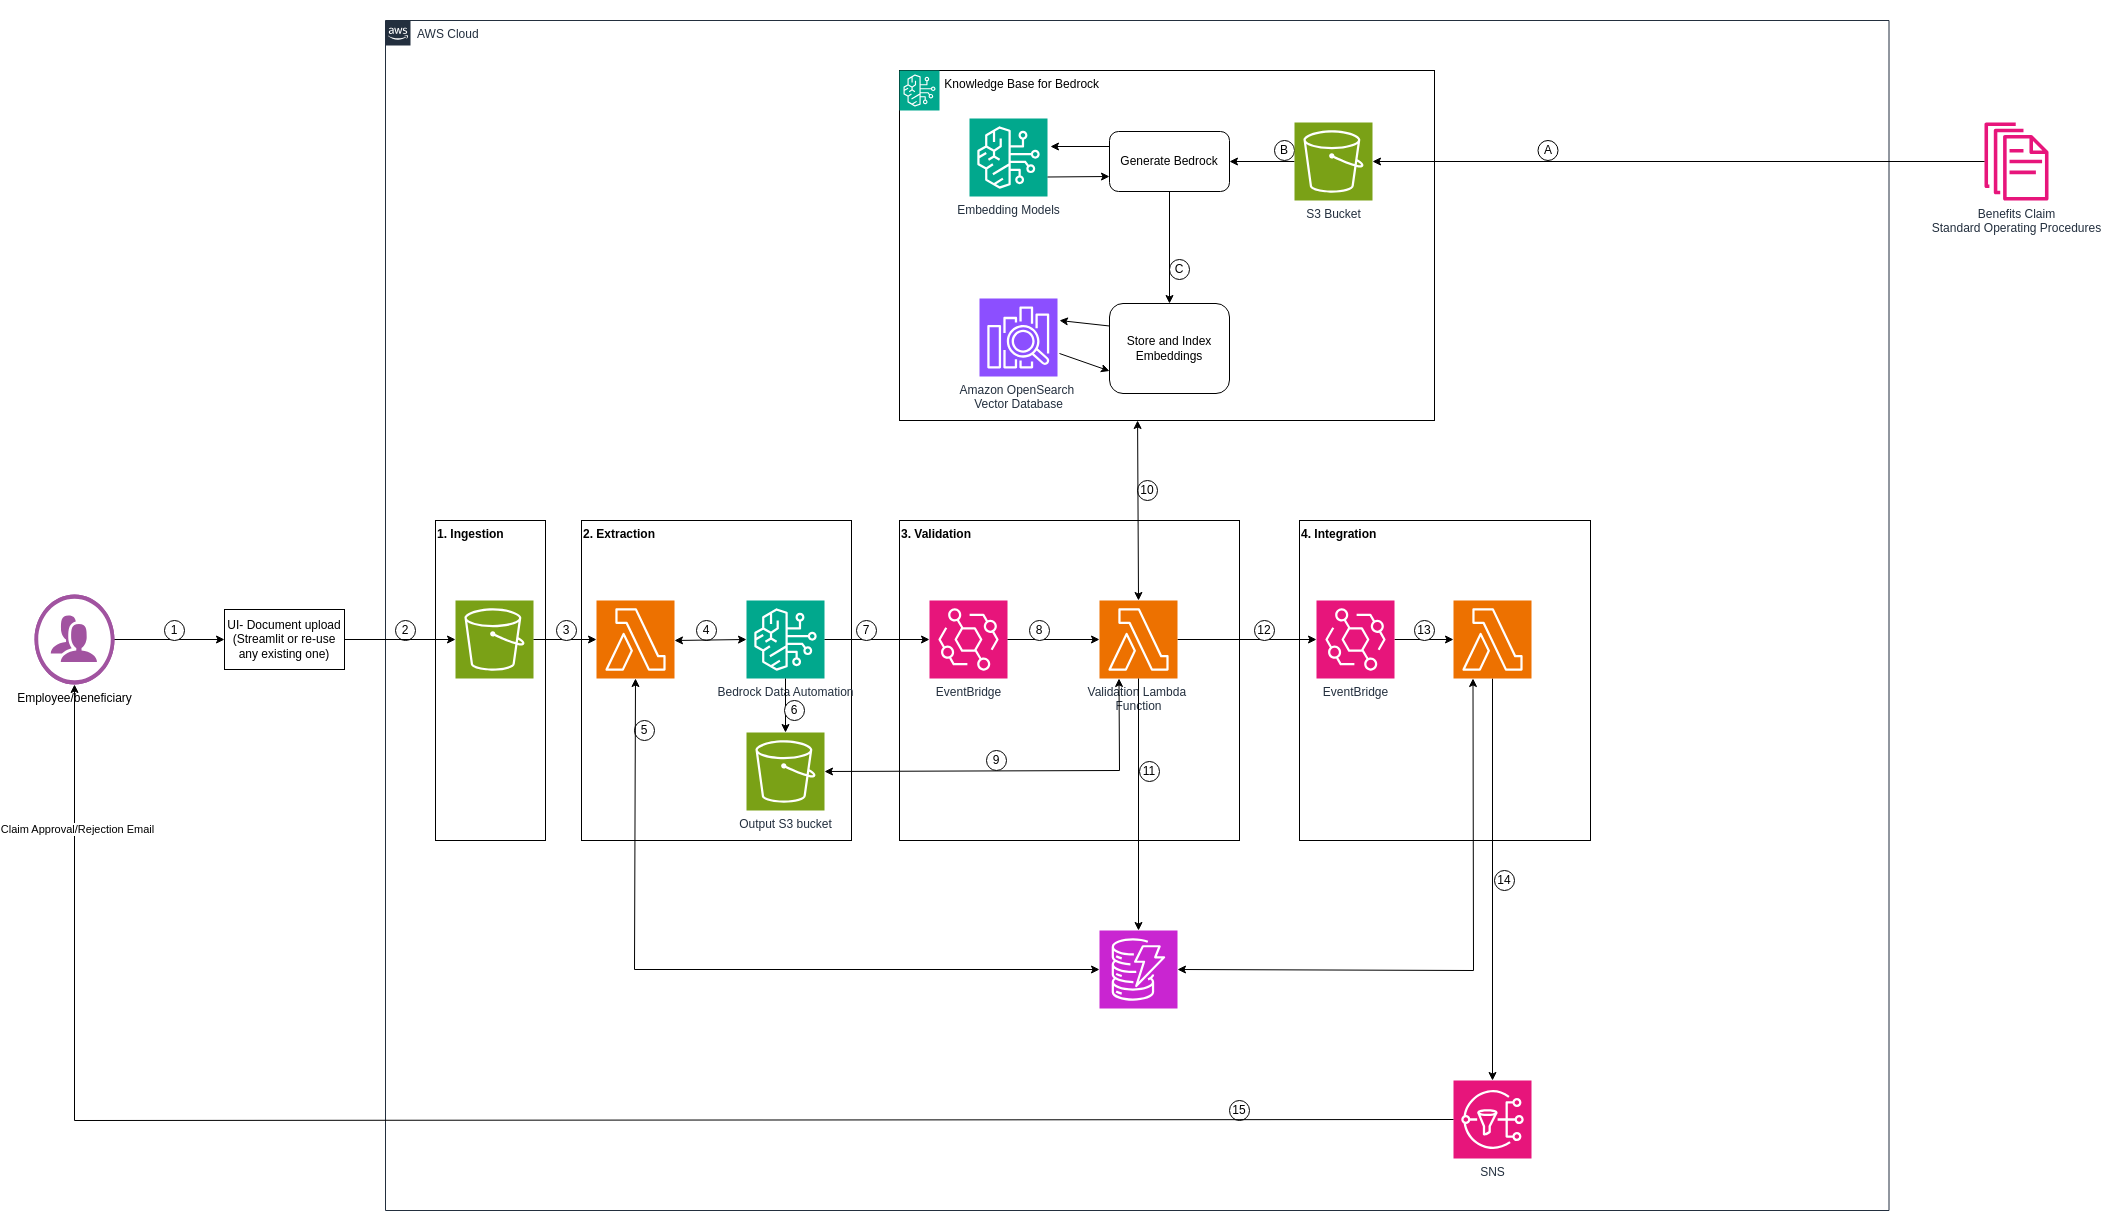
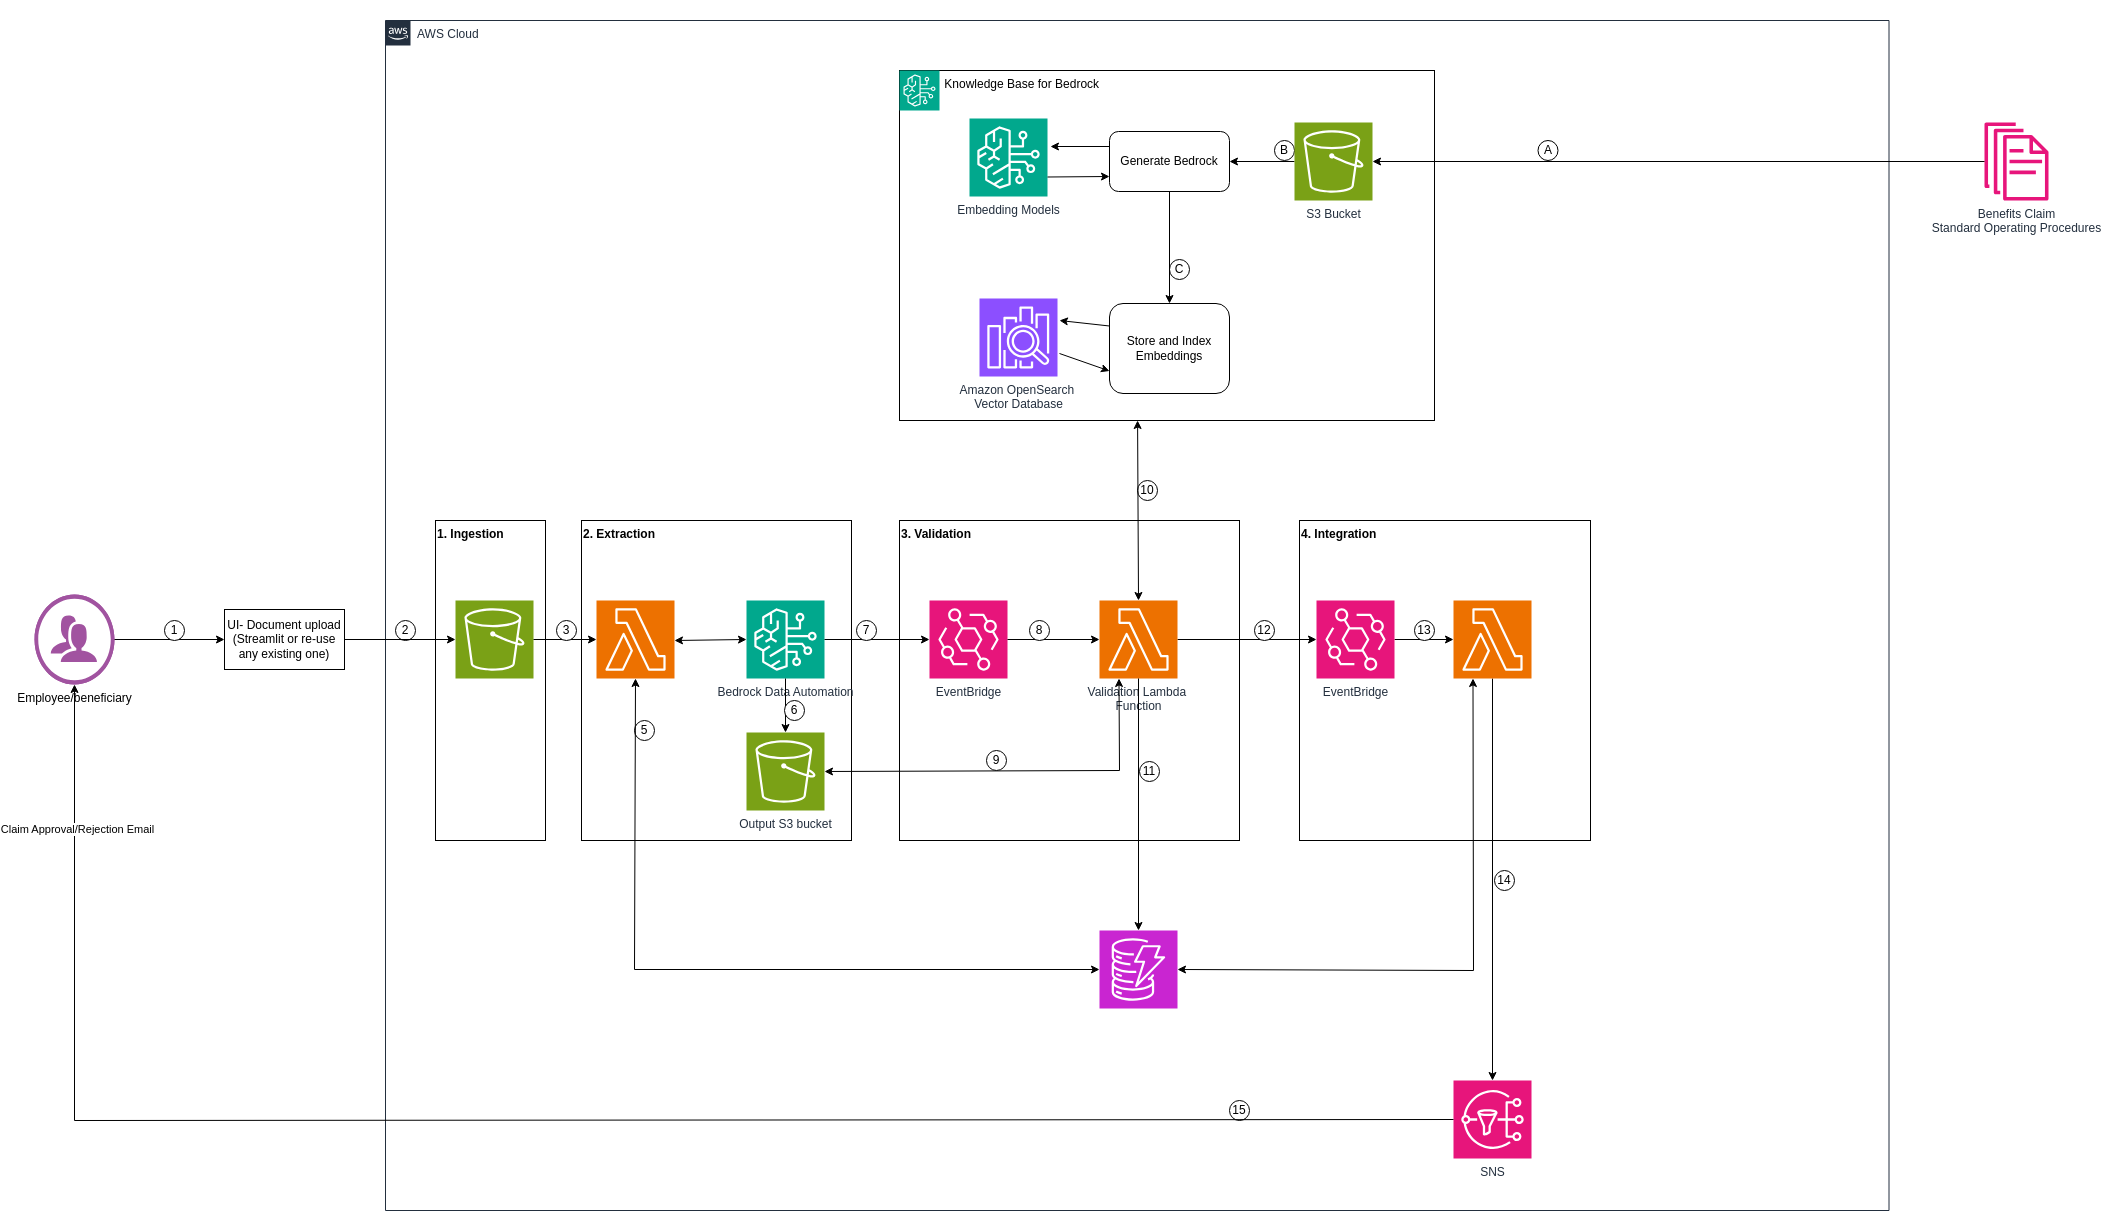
(707, 631) -> none
